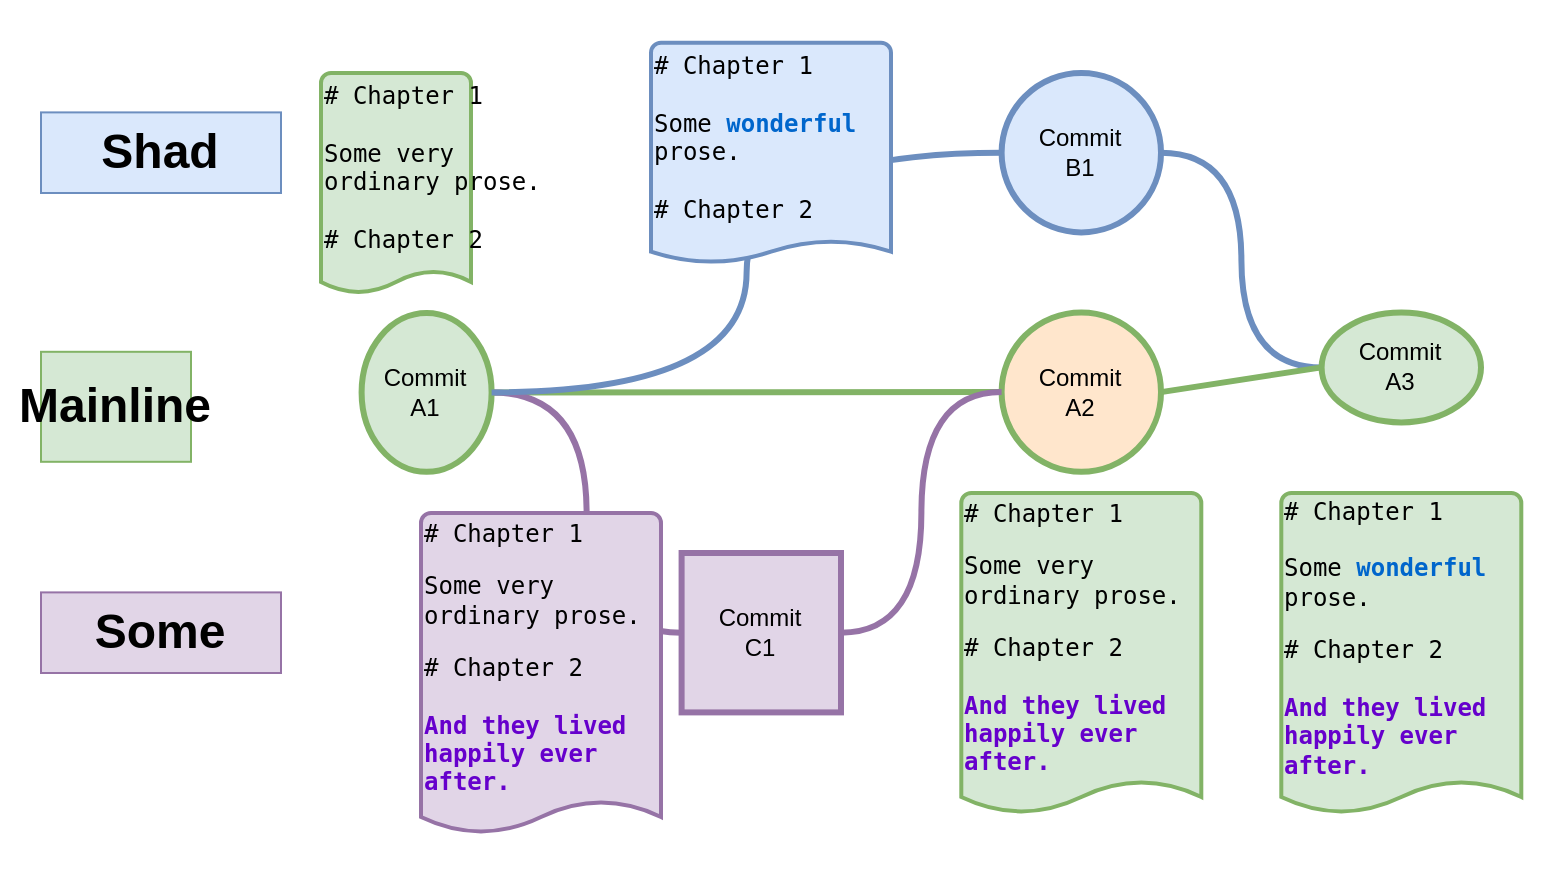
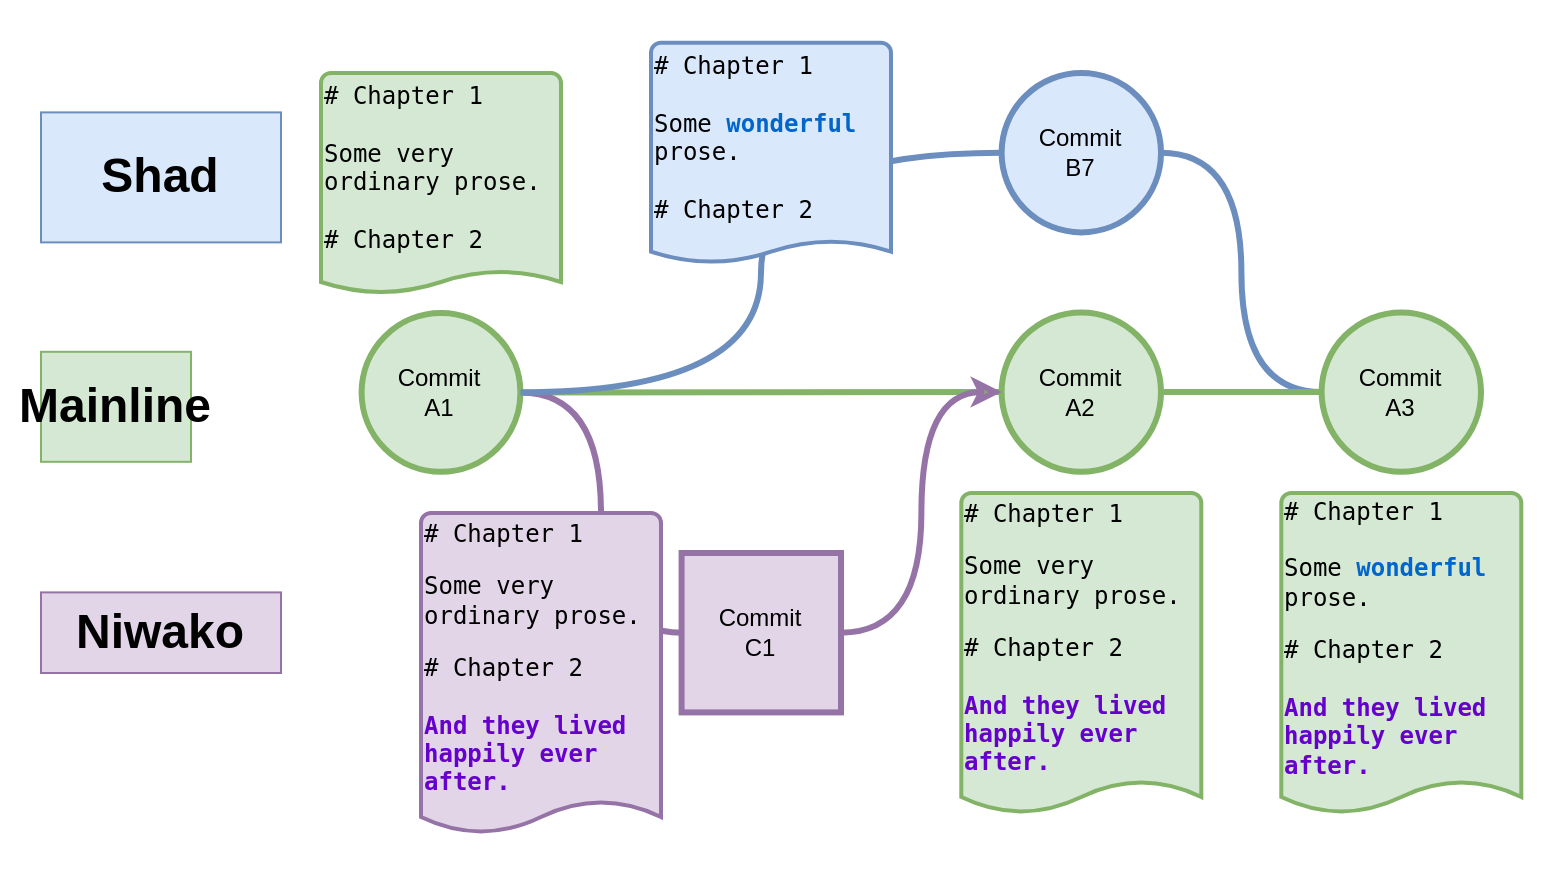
(161, 153) -> (161, 177)
(1081, 153) -> (1081, 153)
(396, 183) -> (441, 183)
(1401, 367) -> (1401, 392)
(427, 392) -> (441, 392)
(1081, 392) -> (1081, 392)
(938, 428) -> (933, 430)
(161, 633) -> (161, 633)
